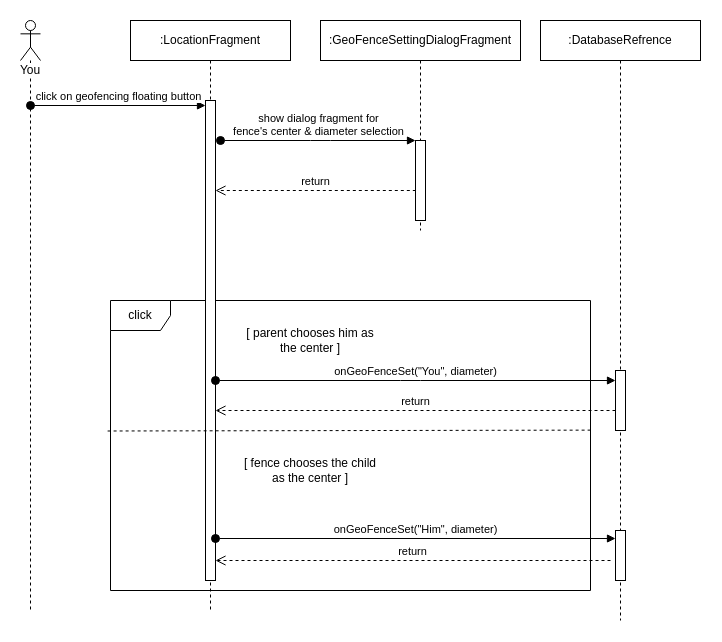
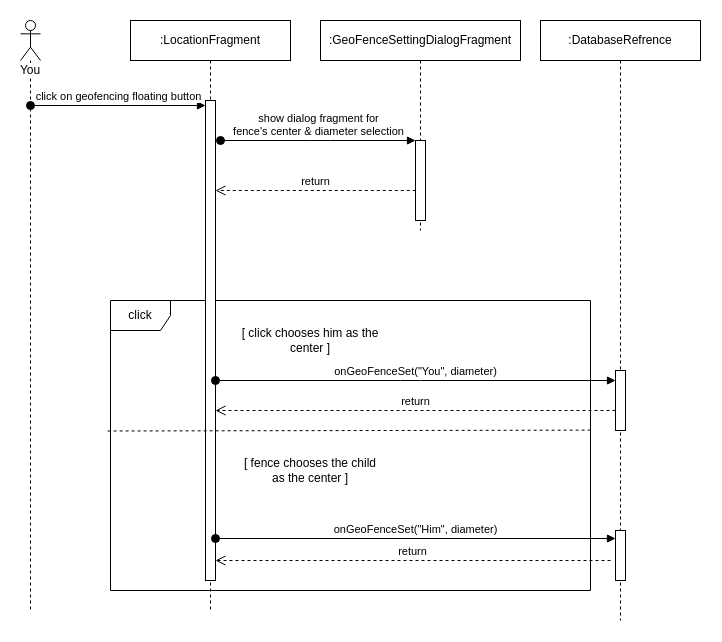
(311, 341) -> (311, 341)
